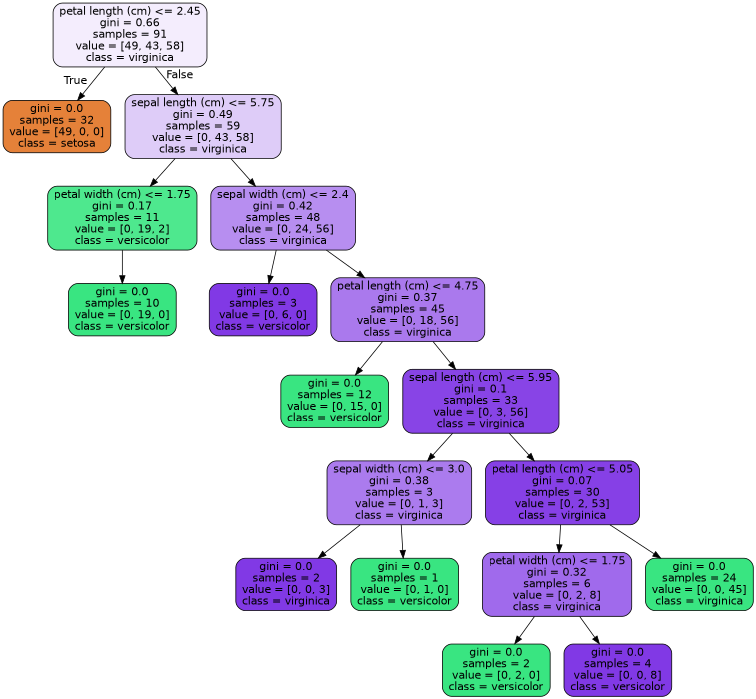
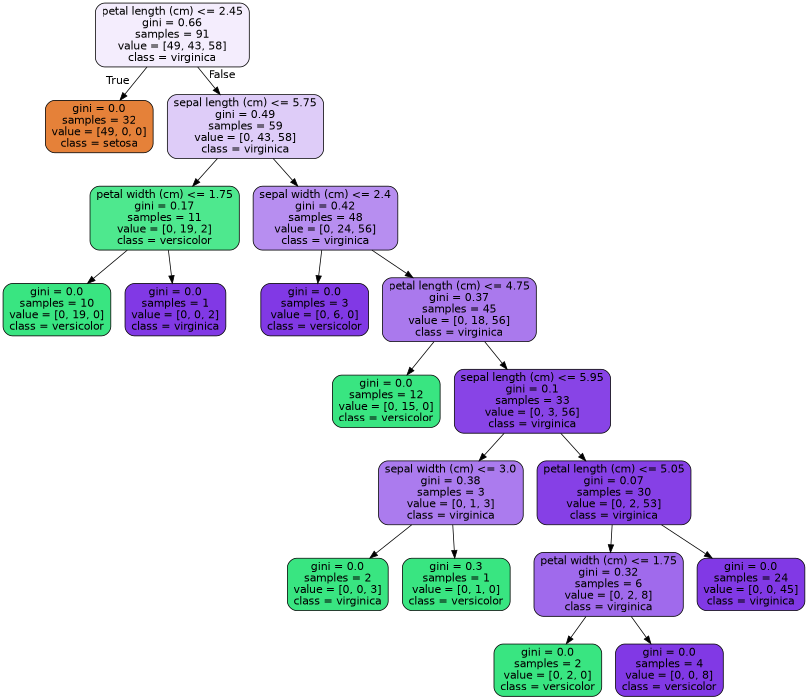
none -> (175, 310)
(286, 584) -> (338, 584)
(405, 584) -> (456, 584)
(699, 584) -> (751, 584)
